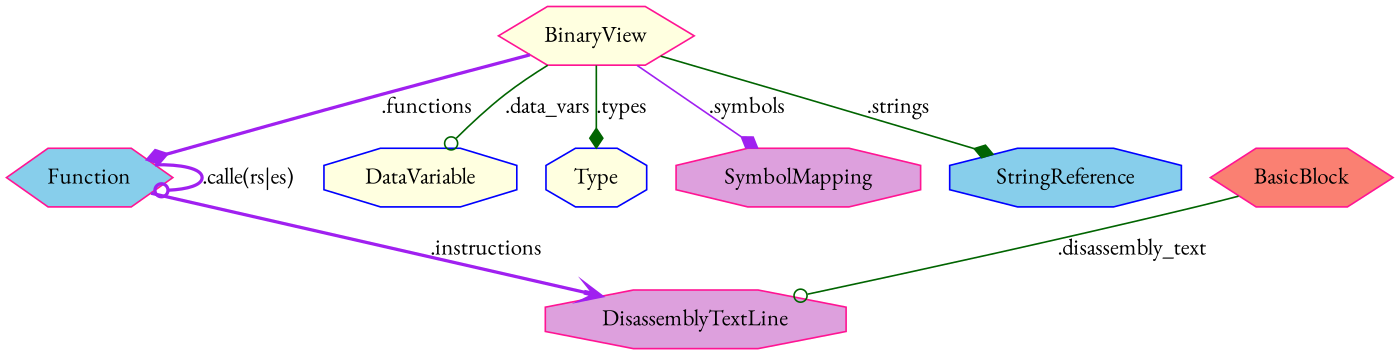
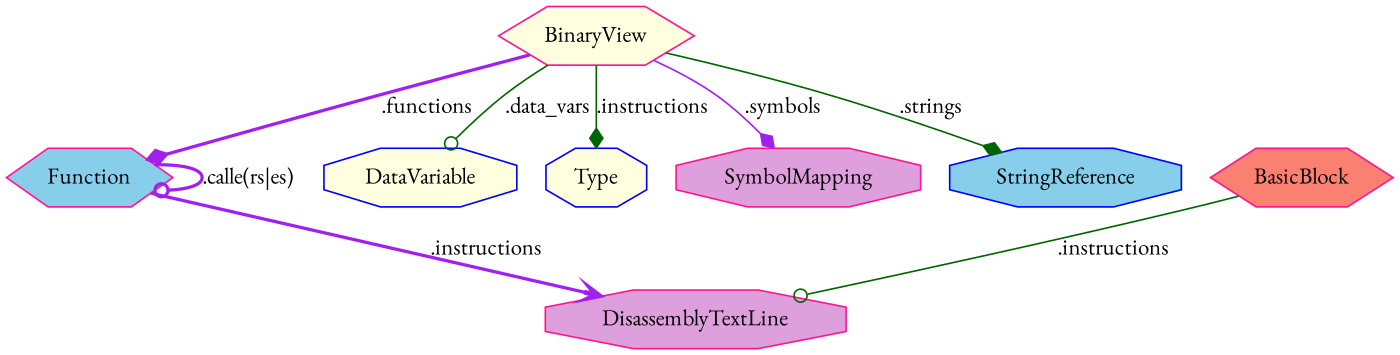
(622, 107) -> (653, 107)
(1132, 248) -> (1114, 248)
